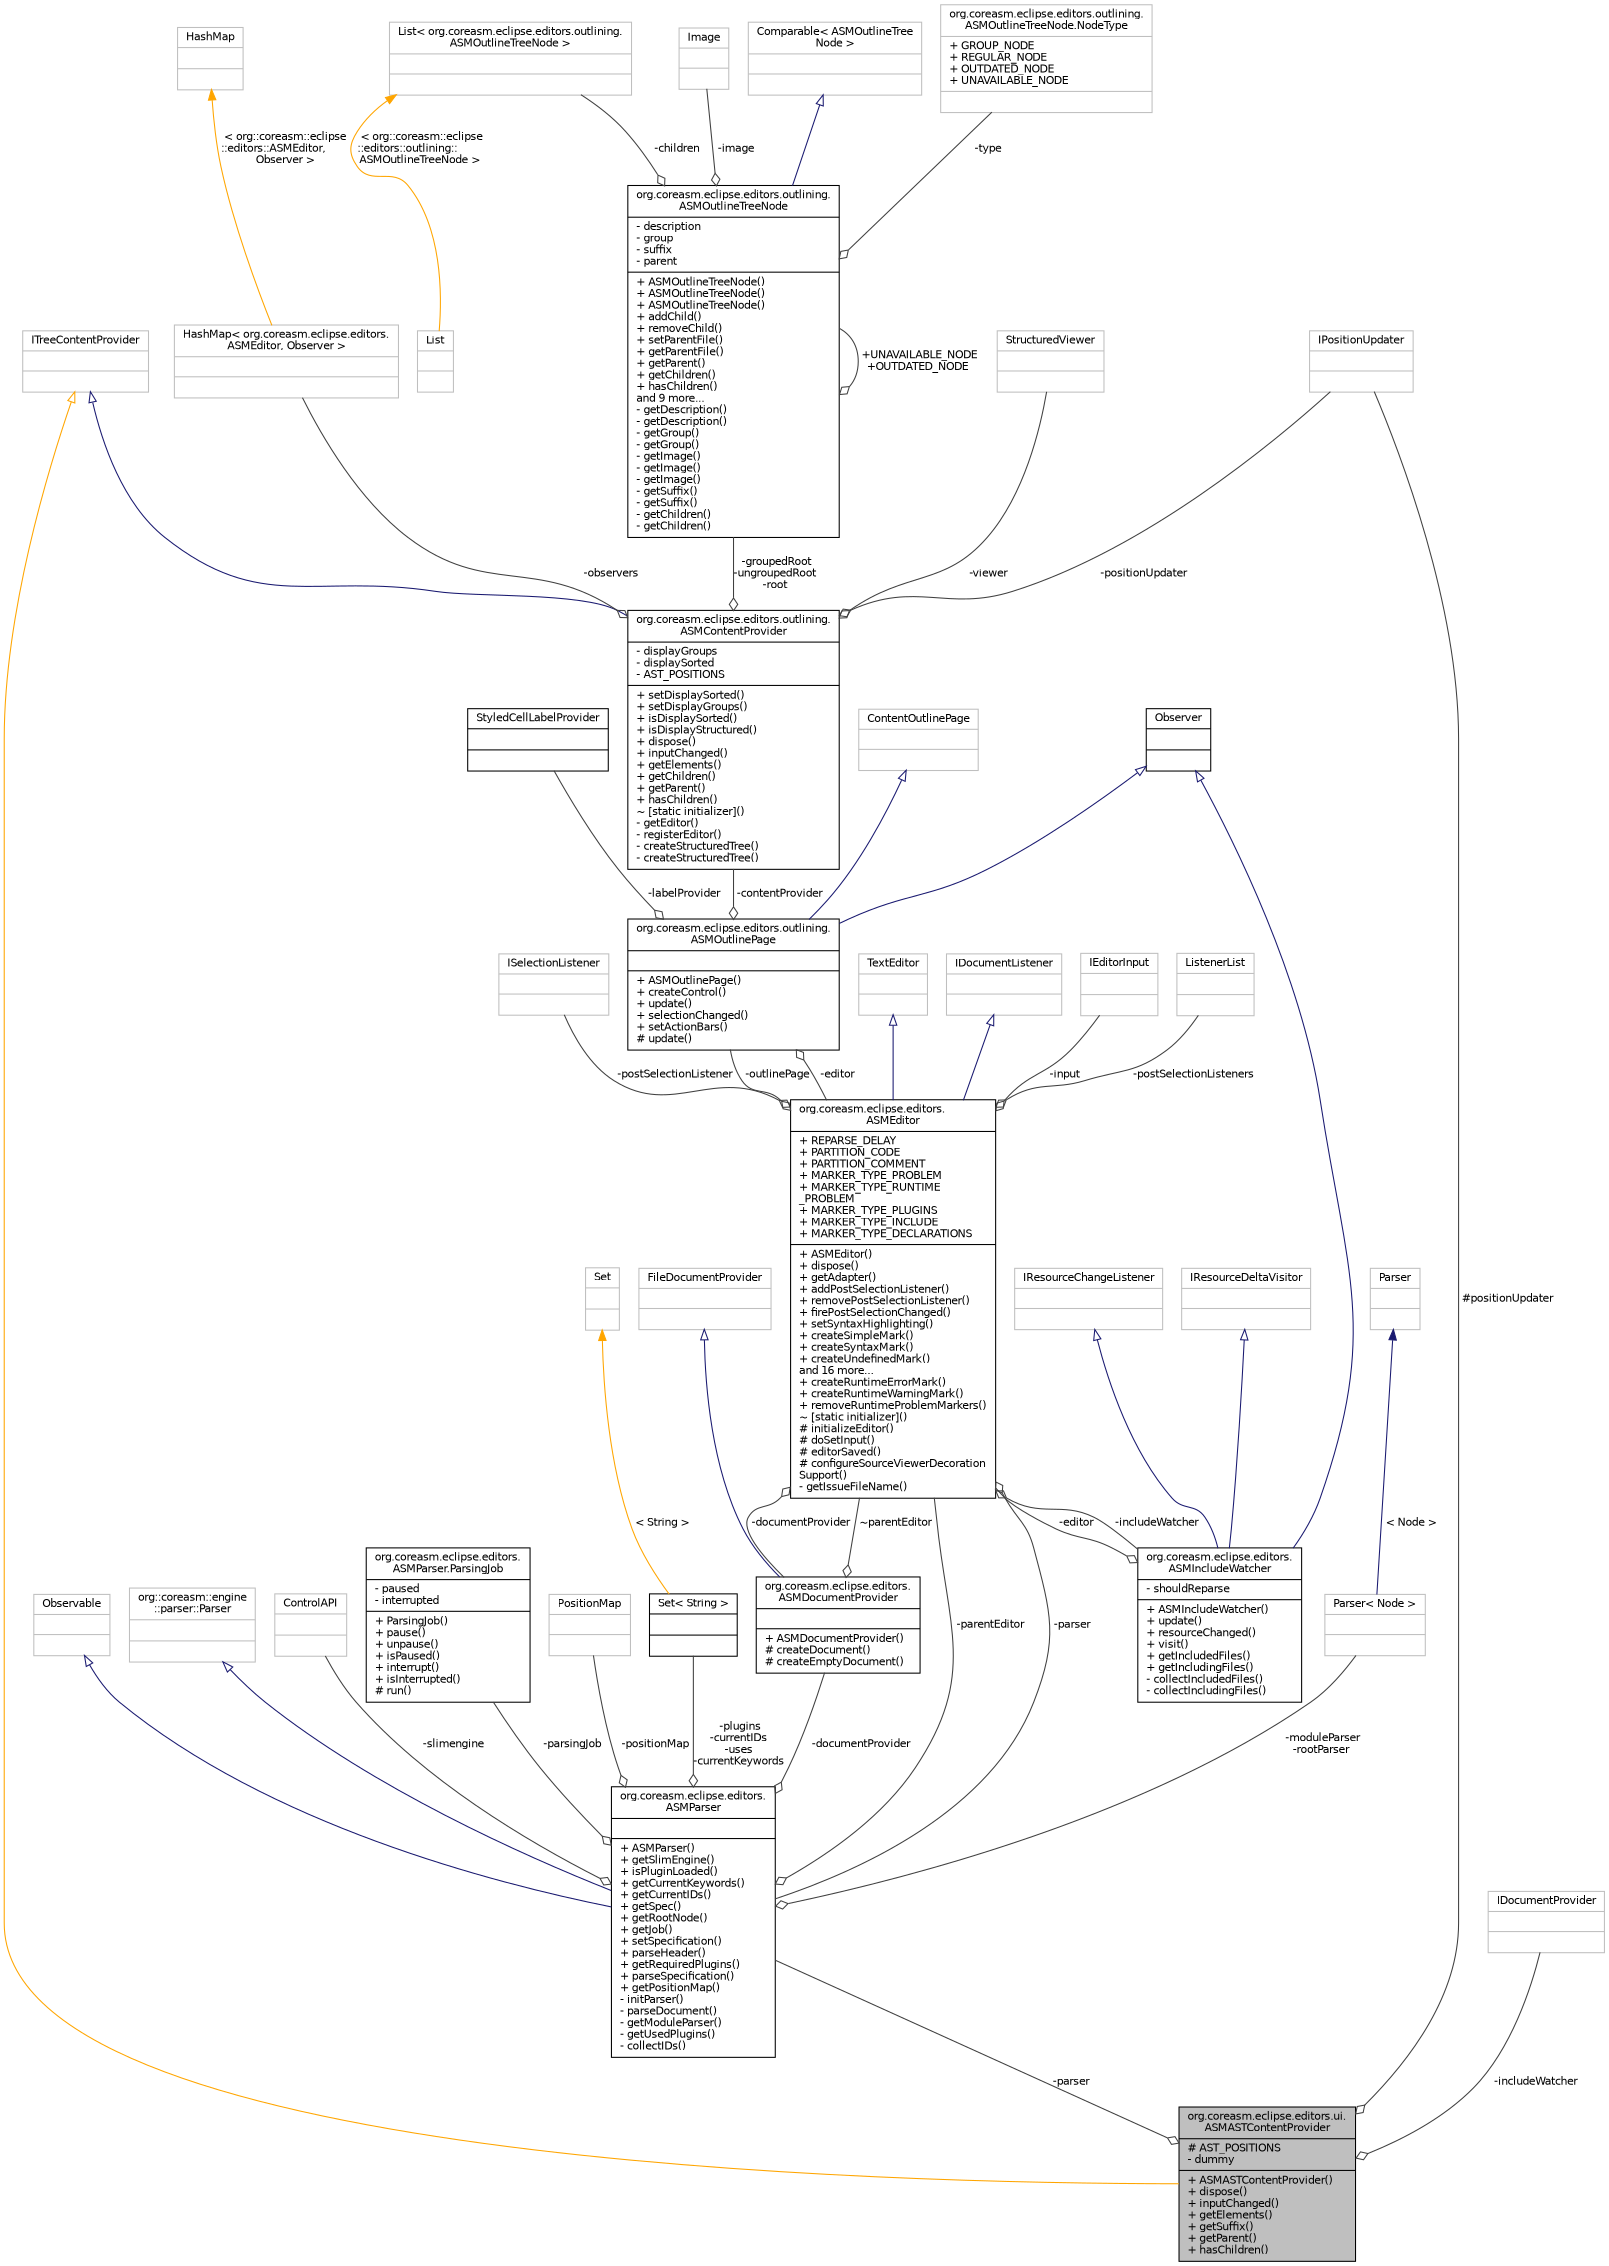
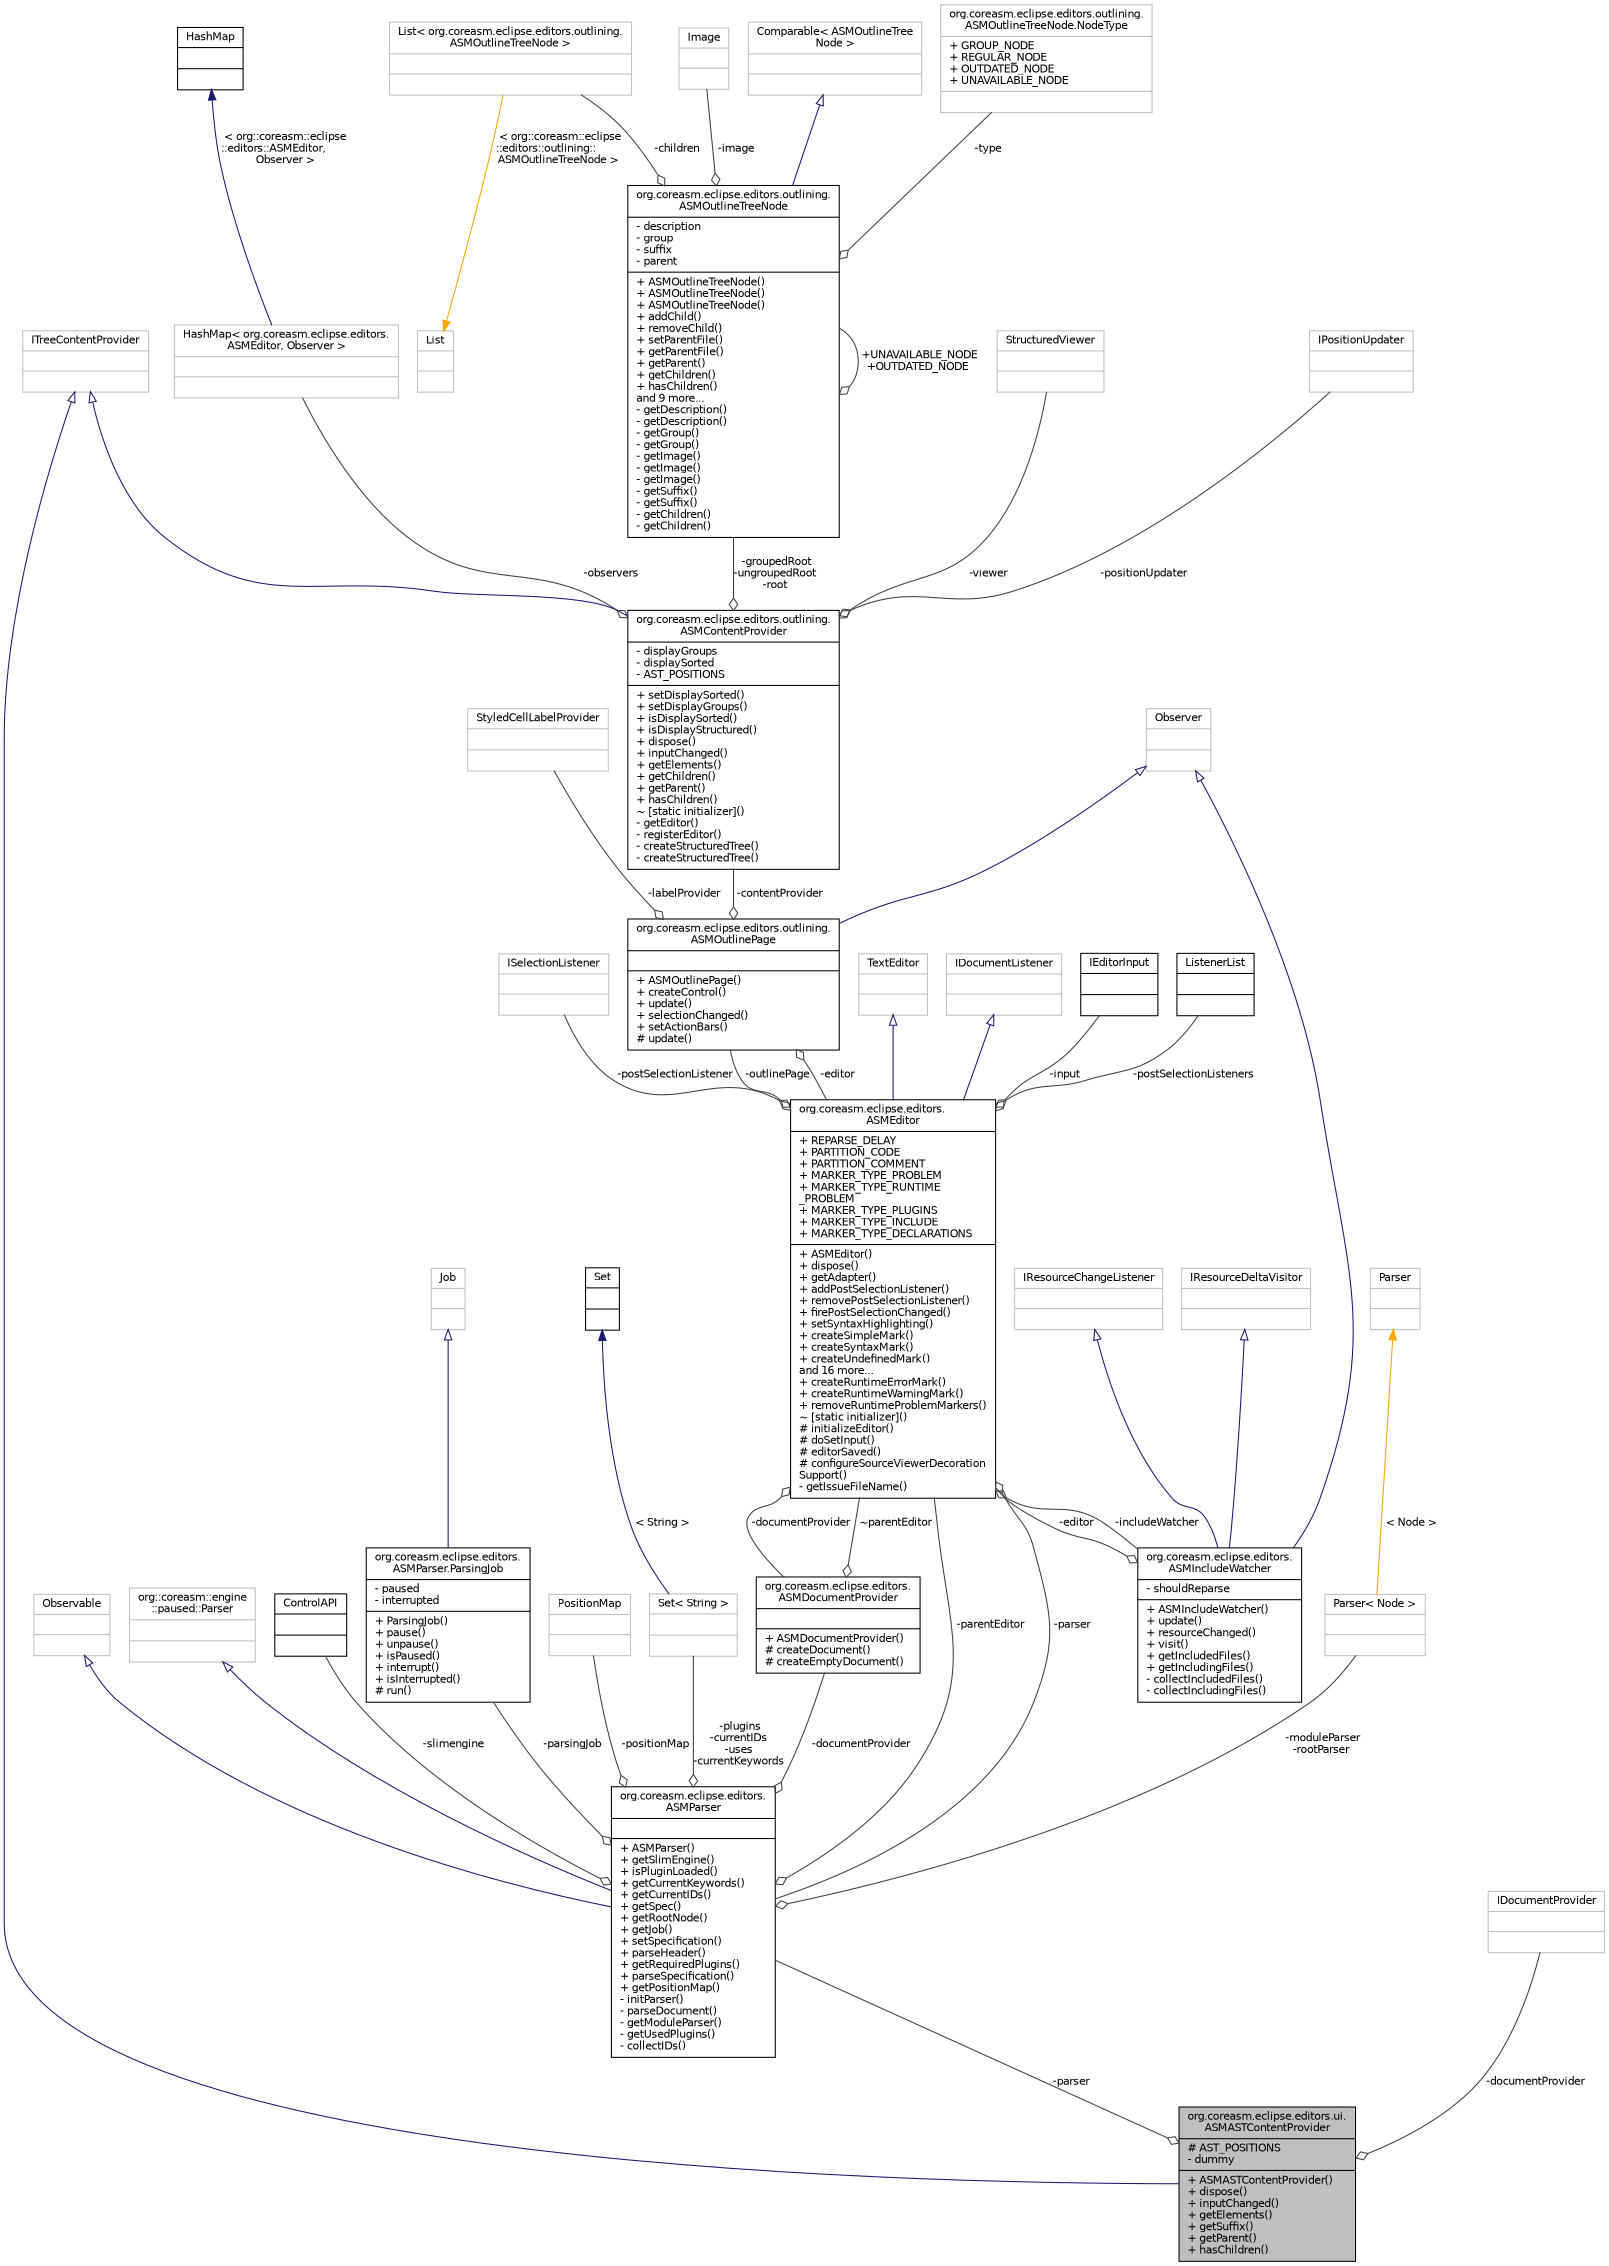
(210, 59) -> (210, 59)
(412, 192) -> (477, 208)
(233, 215) -> (233, 215)
(538, 740) -> (538, 740)
(918, 740) -> none
(1178, 740) -> (1178, 740)
(1119, 985) -> (1119, 985)
(1215, 985) -> (1215, 985)
(1459, 1256) -> none
none -> (448, 1299)
(602, 1299) -> (602, 1299)
(705, 1299) -> none
(1385, 1467) -> (1385, 1467)
(617, 1473) -> (617, 1473)
(192, 1609) -> (192, 1609)
(311, 1625) -> (311, 1625)
(693, 1625) -> (693, 1625)
(4, 1785) -> (4, 1785)
(1534, 2082) -> (1534, 2082)
